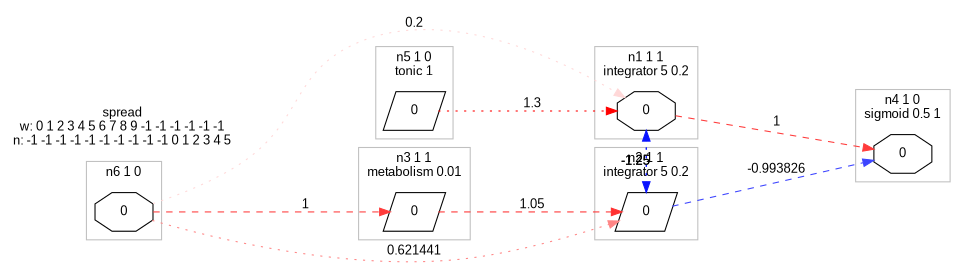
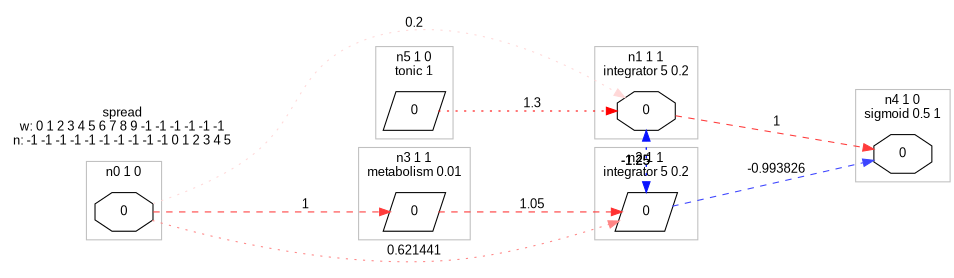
(124, 173) -> (124, 173)
